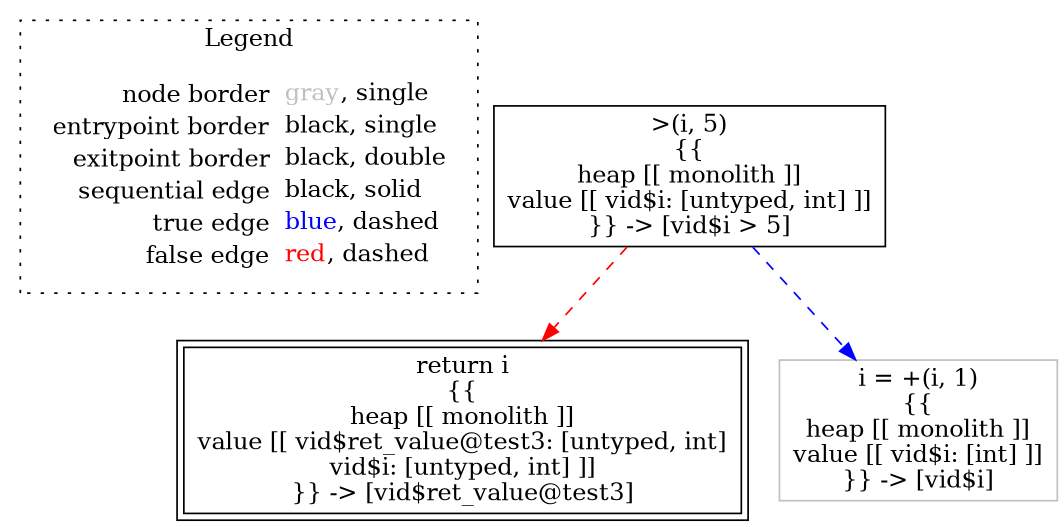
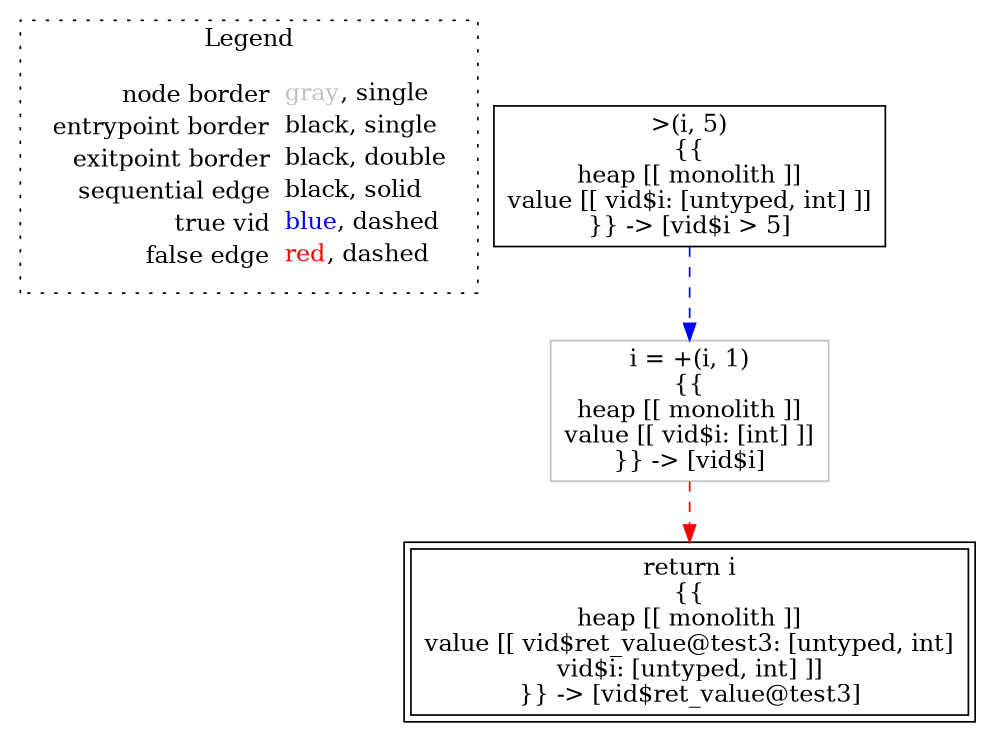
(215, 224) -> (226, 224)
(591, 287) -> (690, 503)
